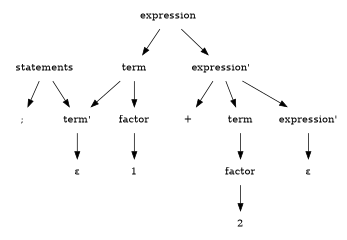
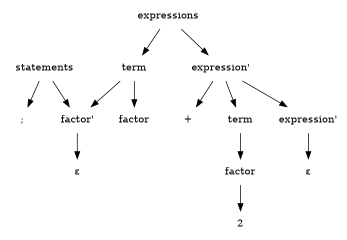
(168, 16) -> (168, 16)
(77, 120) -> (77, 120)
(134, 172) -> none
